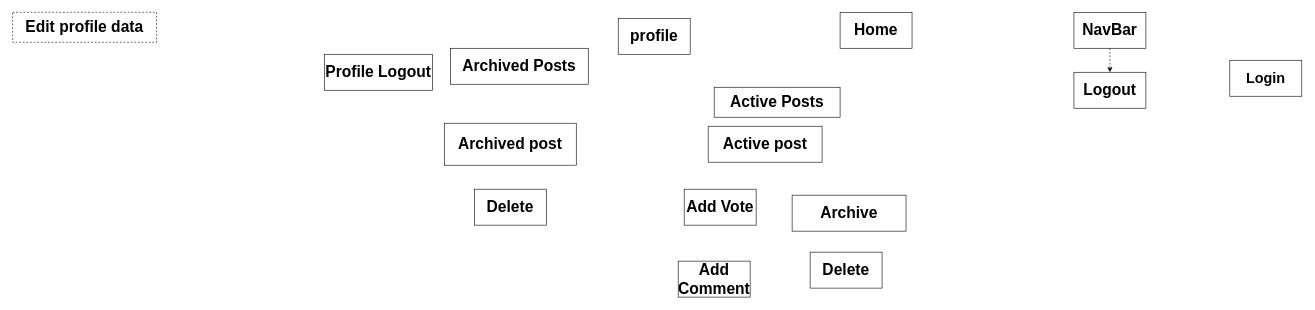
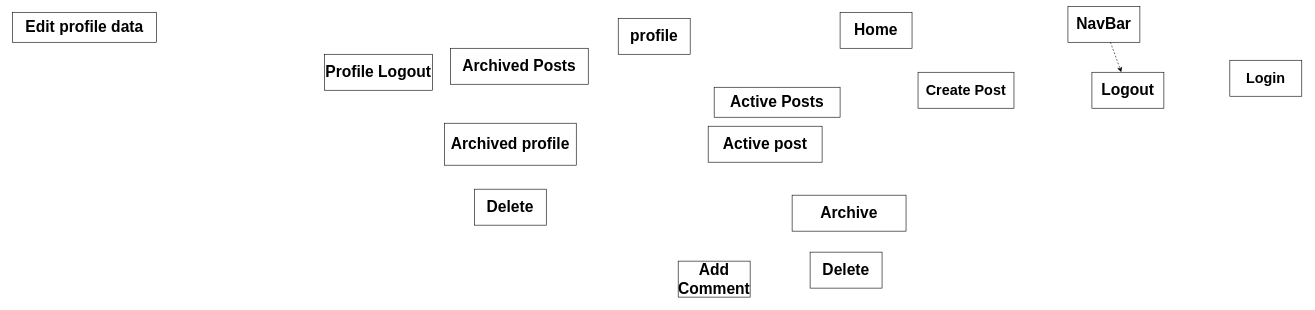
(84, 27) -> (84, 27)
(1110, 30) -> (1104, 24)
none -> (966, 90)
(1110, 90) -> (1128, 90)
(510, 144) -> (510, 144)
(720, 207) -> none
